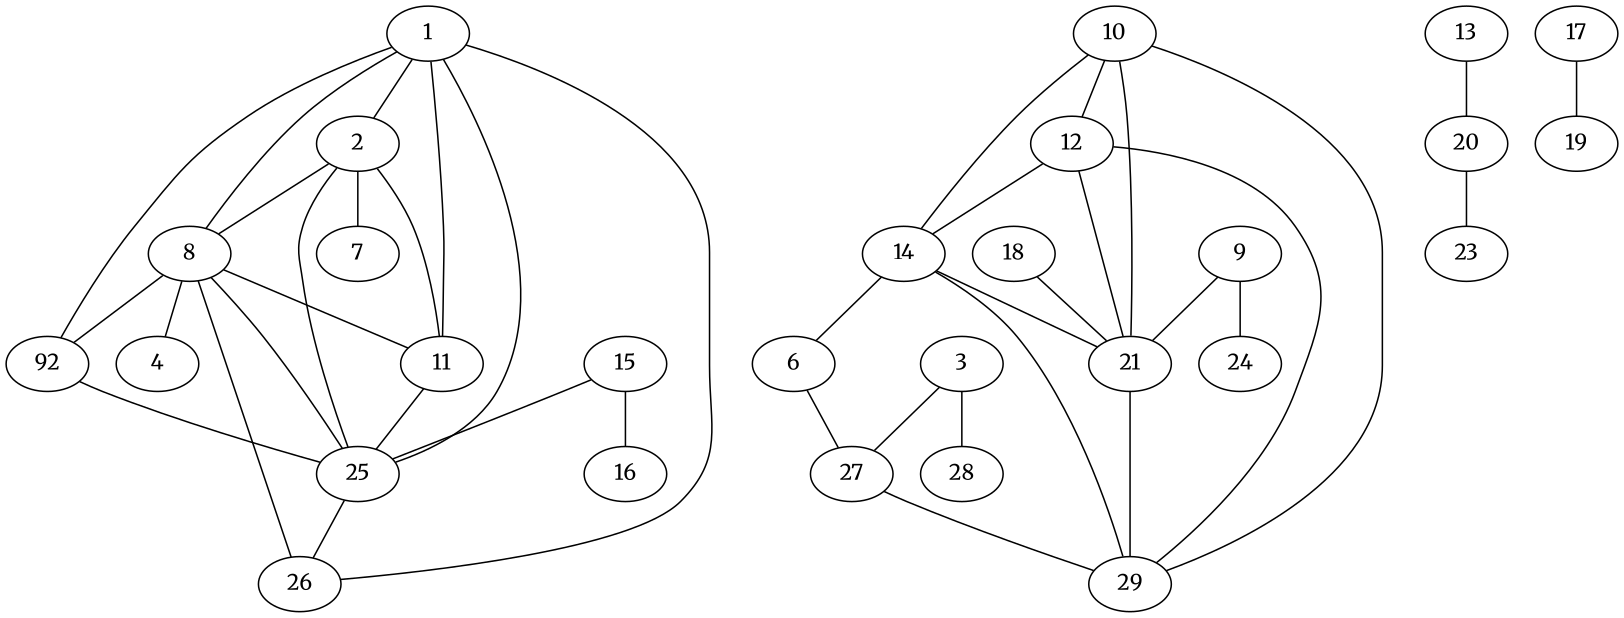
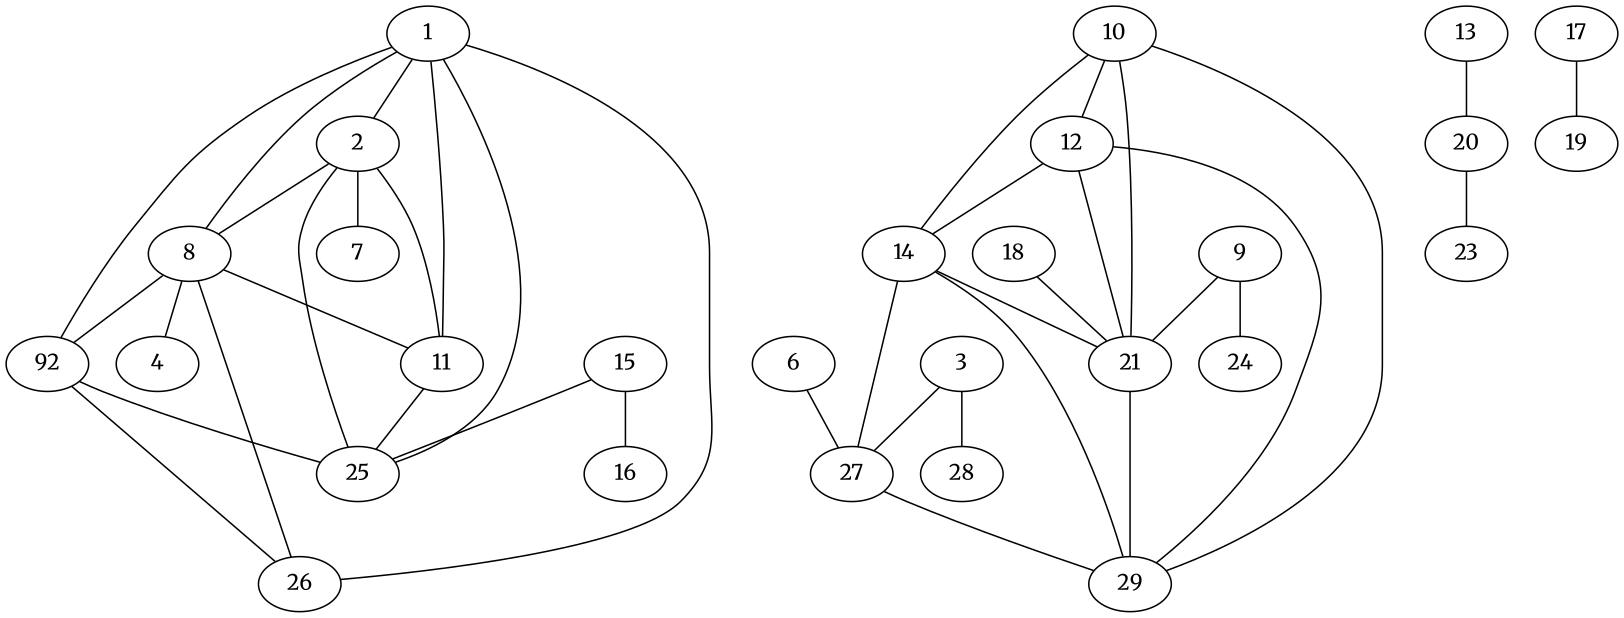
(849, 309) -> (878, 364)
(281, 360) -> none
(329, 529) -> (173, 474)
